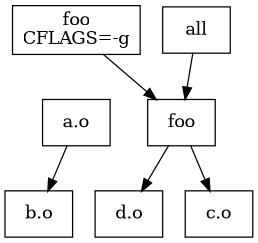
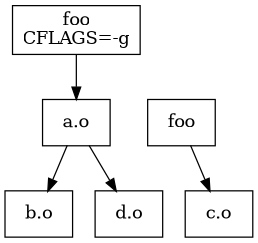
(196, 30) -> none
(125, 73) -> (76, 70)
(158, 163) -> (99, 163)
